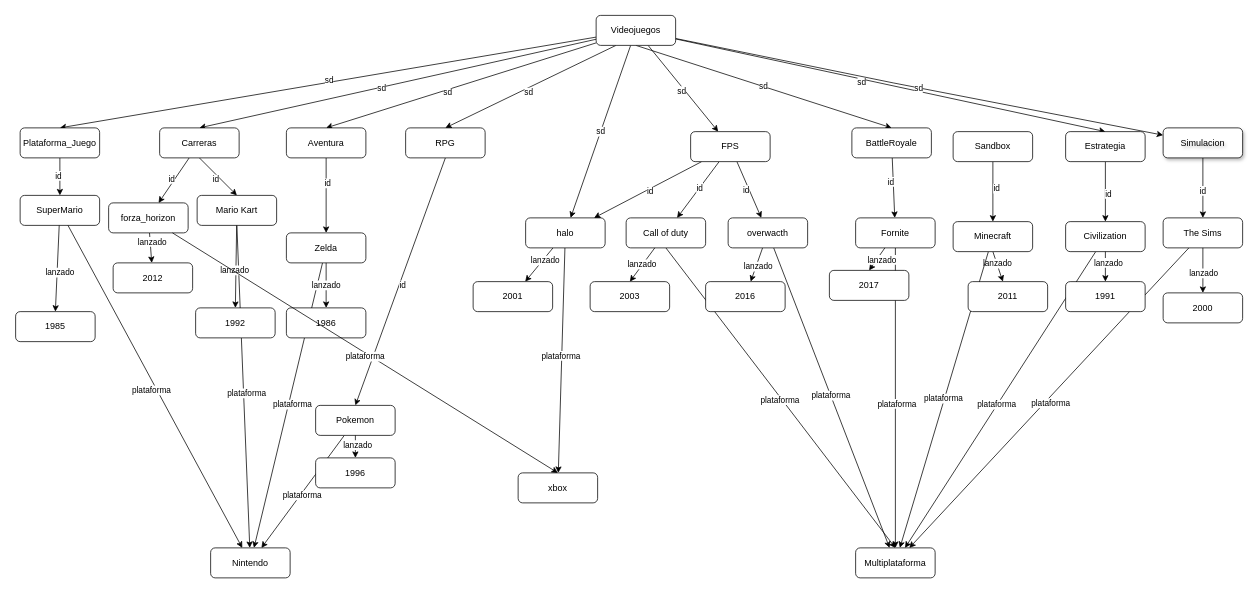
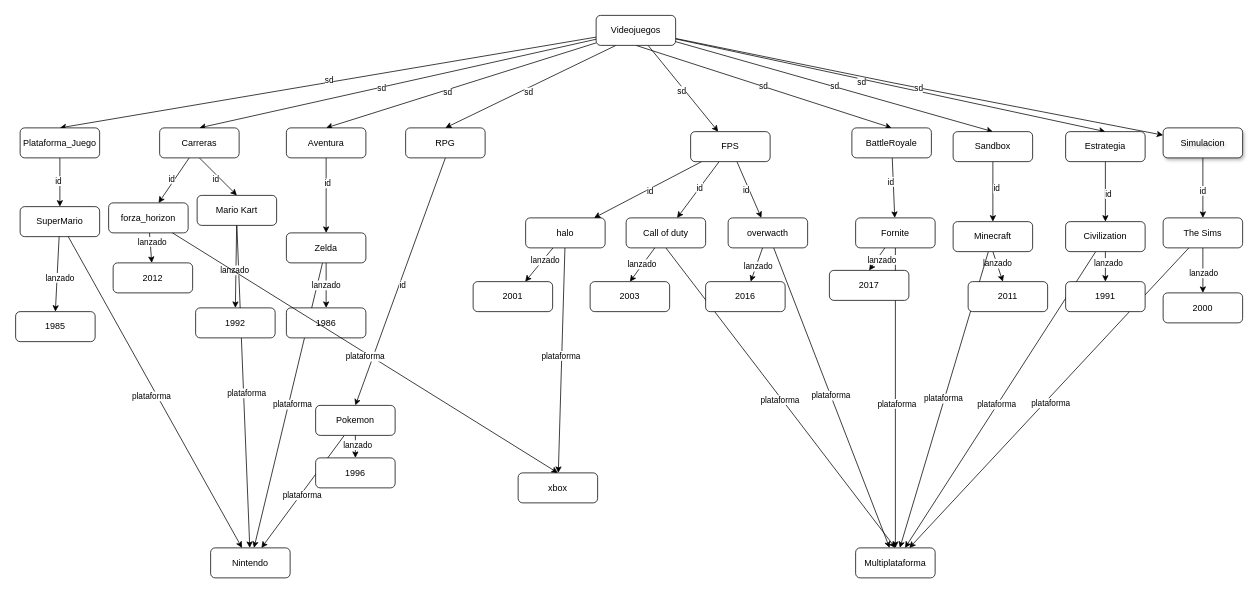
(601, 129) -> (832, 86)
(60, 210) -> (60, 222)
